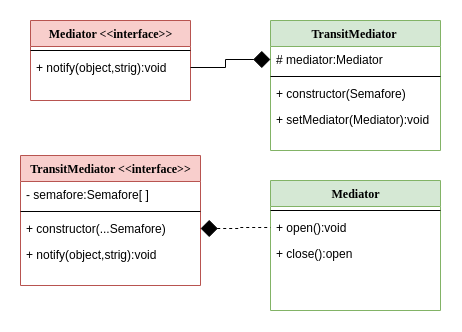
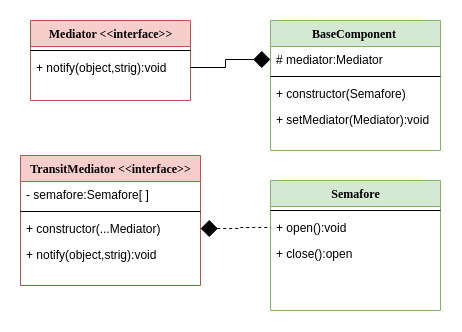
(356, 35) -> (356, 35)
(356, 195) -> (356, 195)
(108, 230) -> (106, 230)
